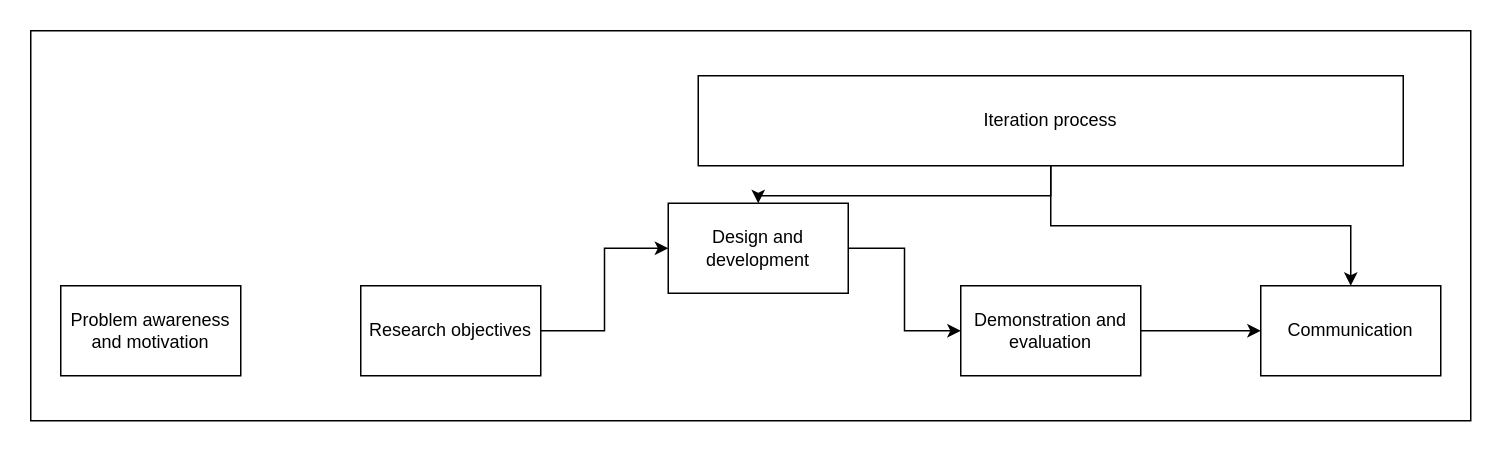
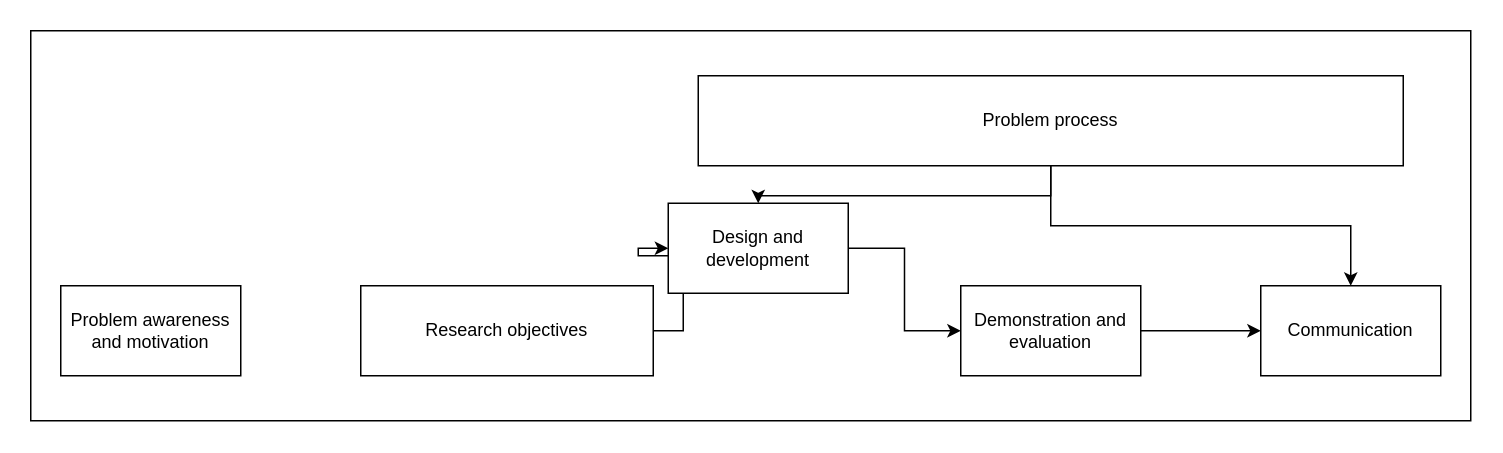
(1051, 121) -> (1051, 121)
(451, 331) -> (507, 331)
